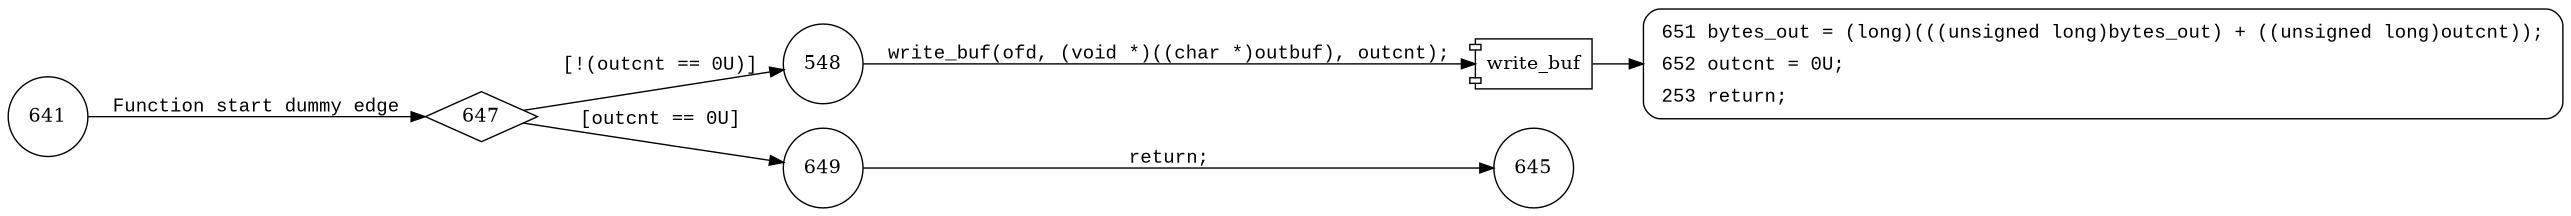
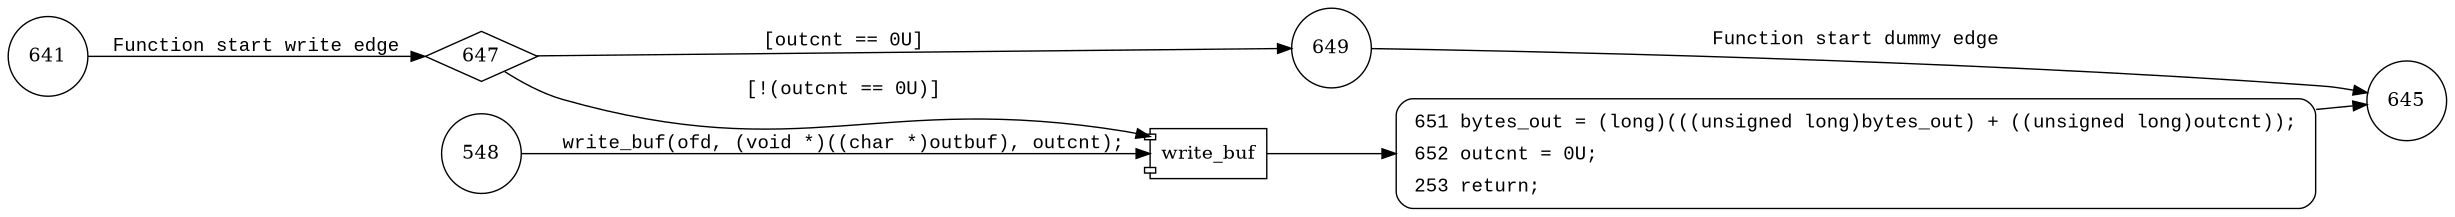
(647, 91) -> (816, 127)
(257, 106) -> (257, 46)
none -> (2335, 108)
(1169, 158) -> (1856, 39)
